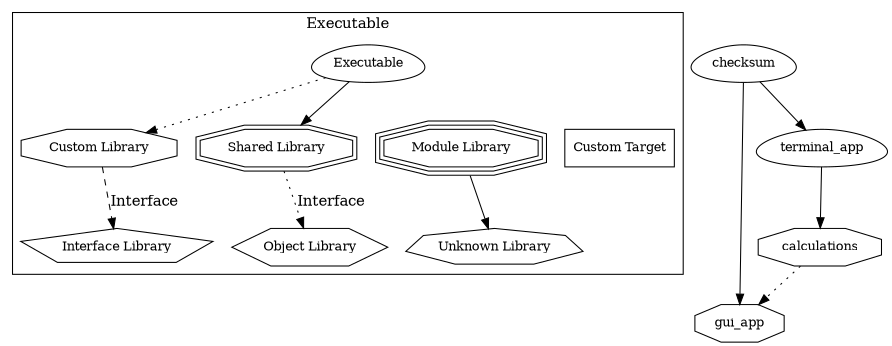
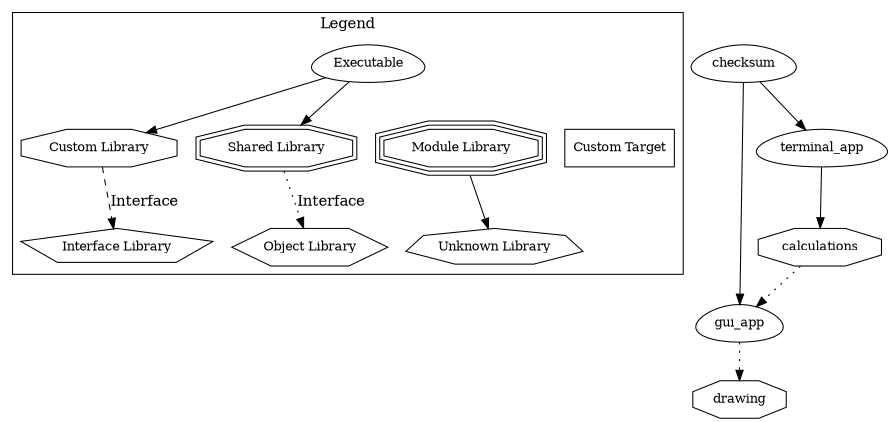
(348, 25) -> (348, 25)
(241, 104) -> (241, 104)
(740, 323) -> (740, 323)
none -> (740, 399)
